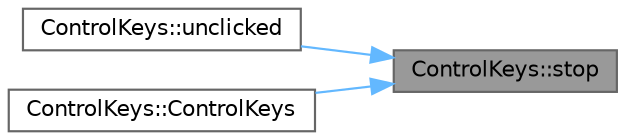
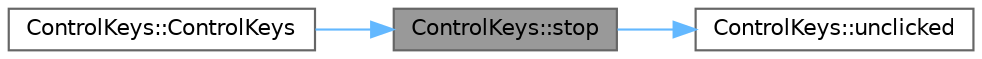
(336, 51) -> (645, 30)
